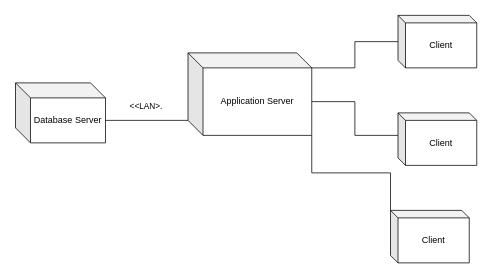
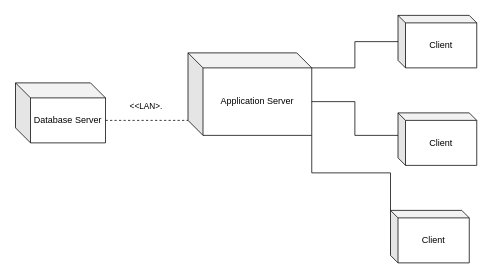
(147, 120) -> (147, 120)
